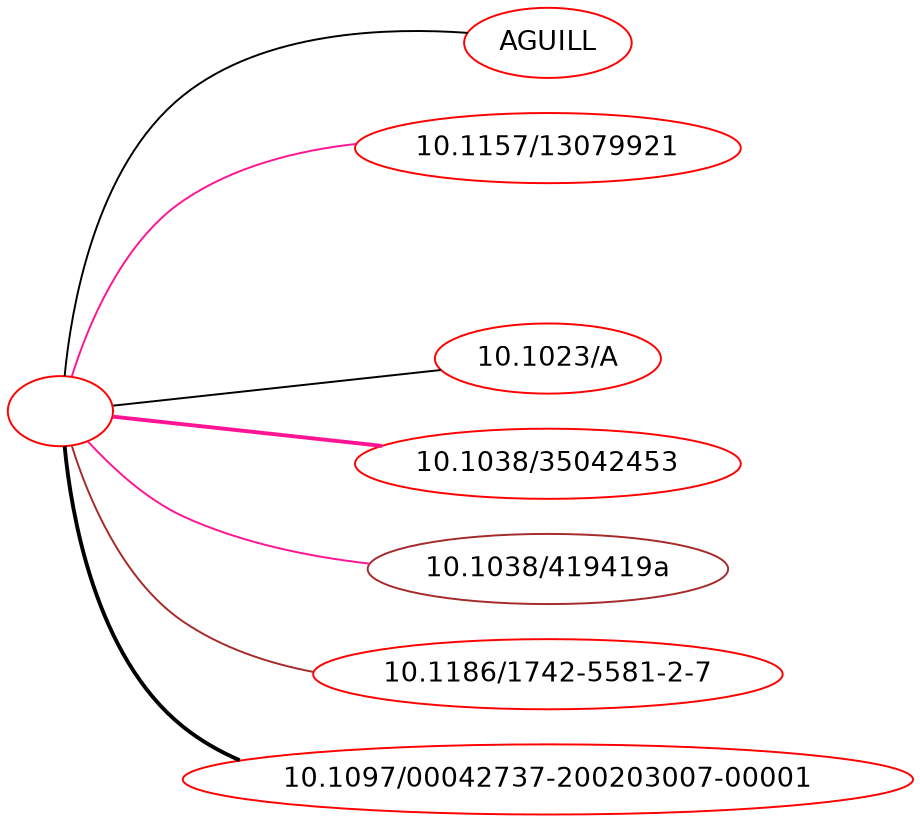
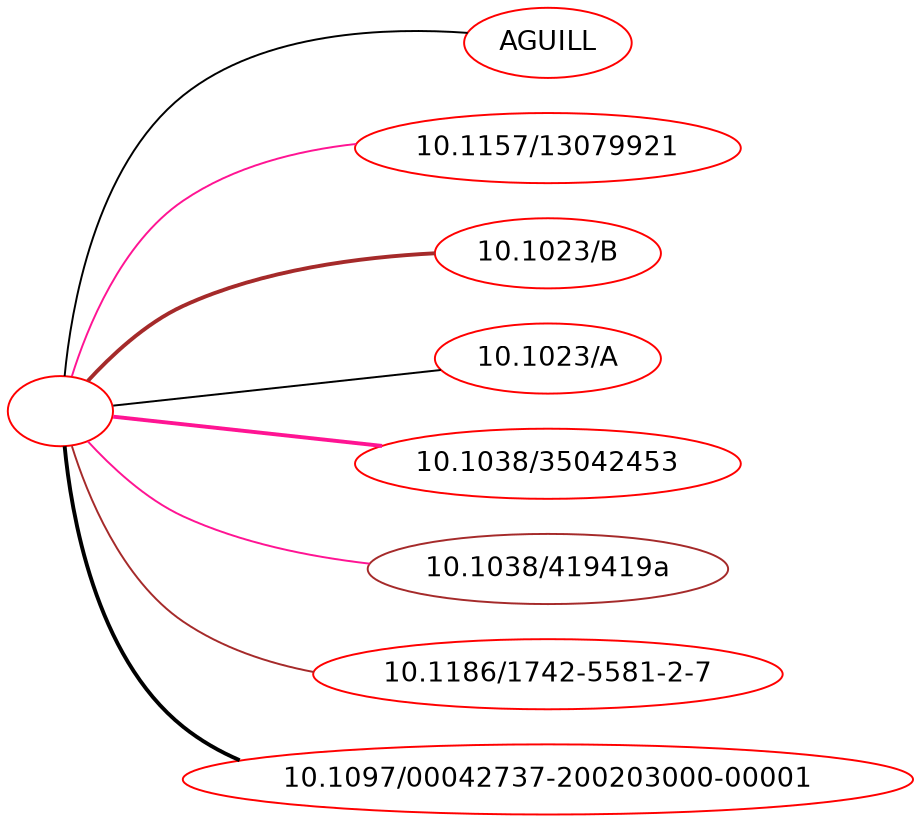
none -> (548, 253)
(548, 779) -> (548, 779)
